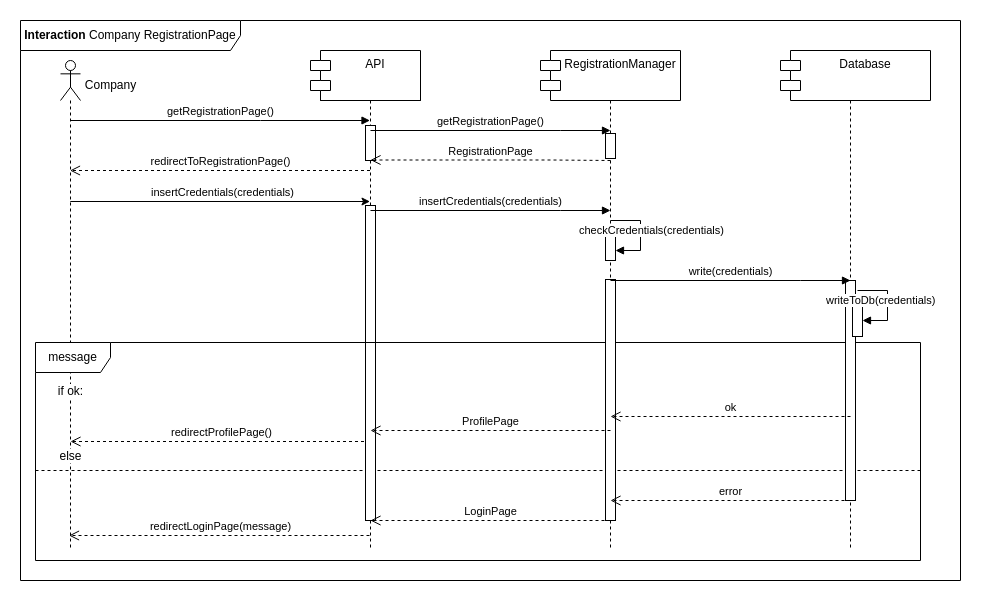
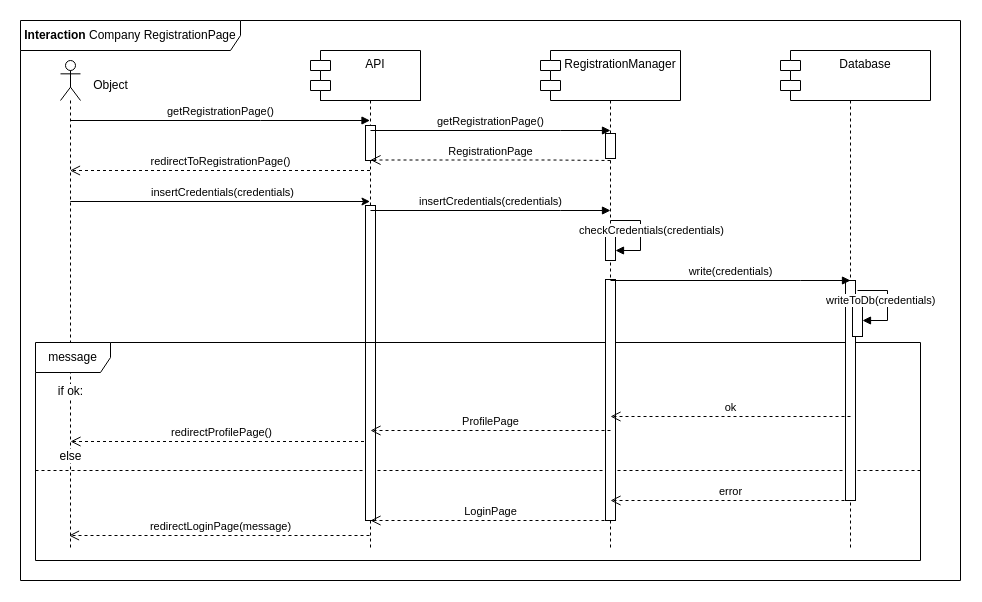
(111, 86) -> (111, 86)
